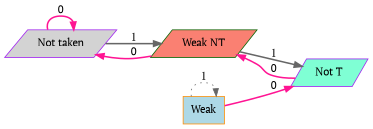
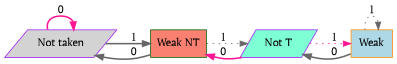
(204, 44) -> (179, 44)
none -> (326, 44)
(267, 58) -> (223, 44)
(128, 59) -> (127, 59)
(255, 98) -> (331, 59)
